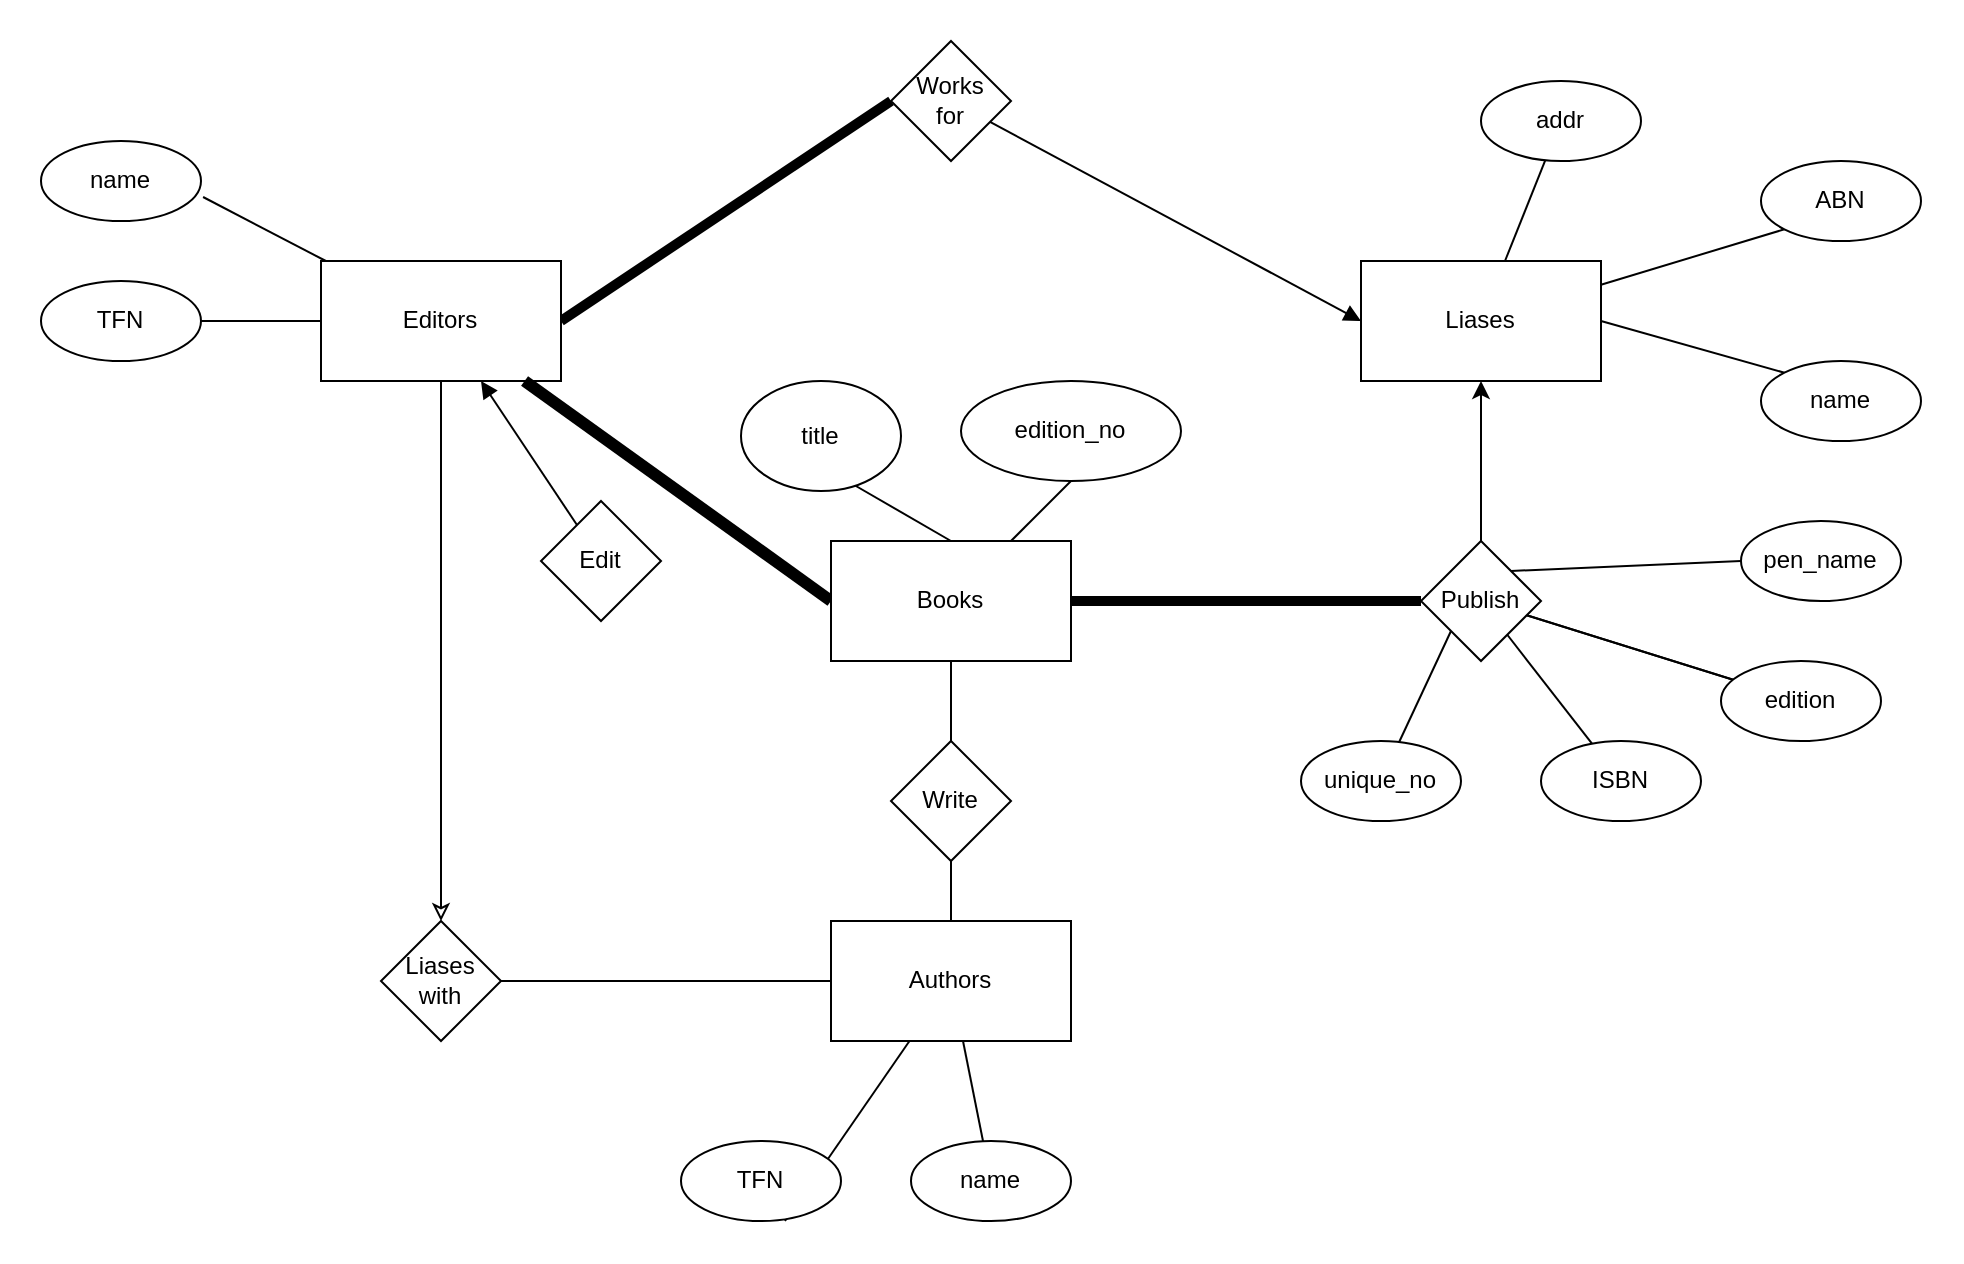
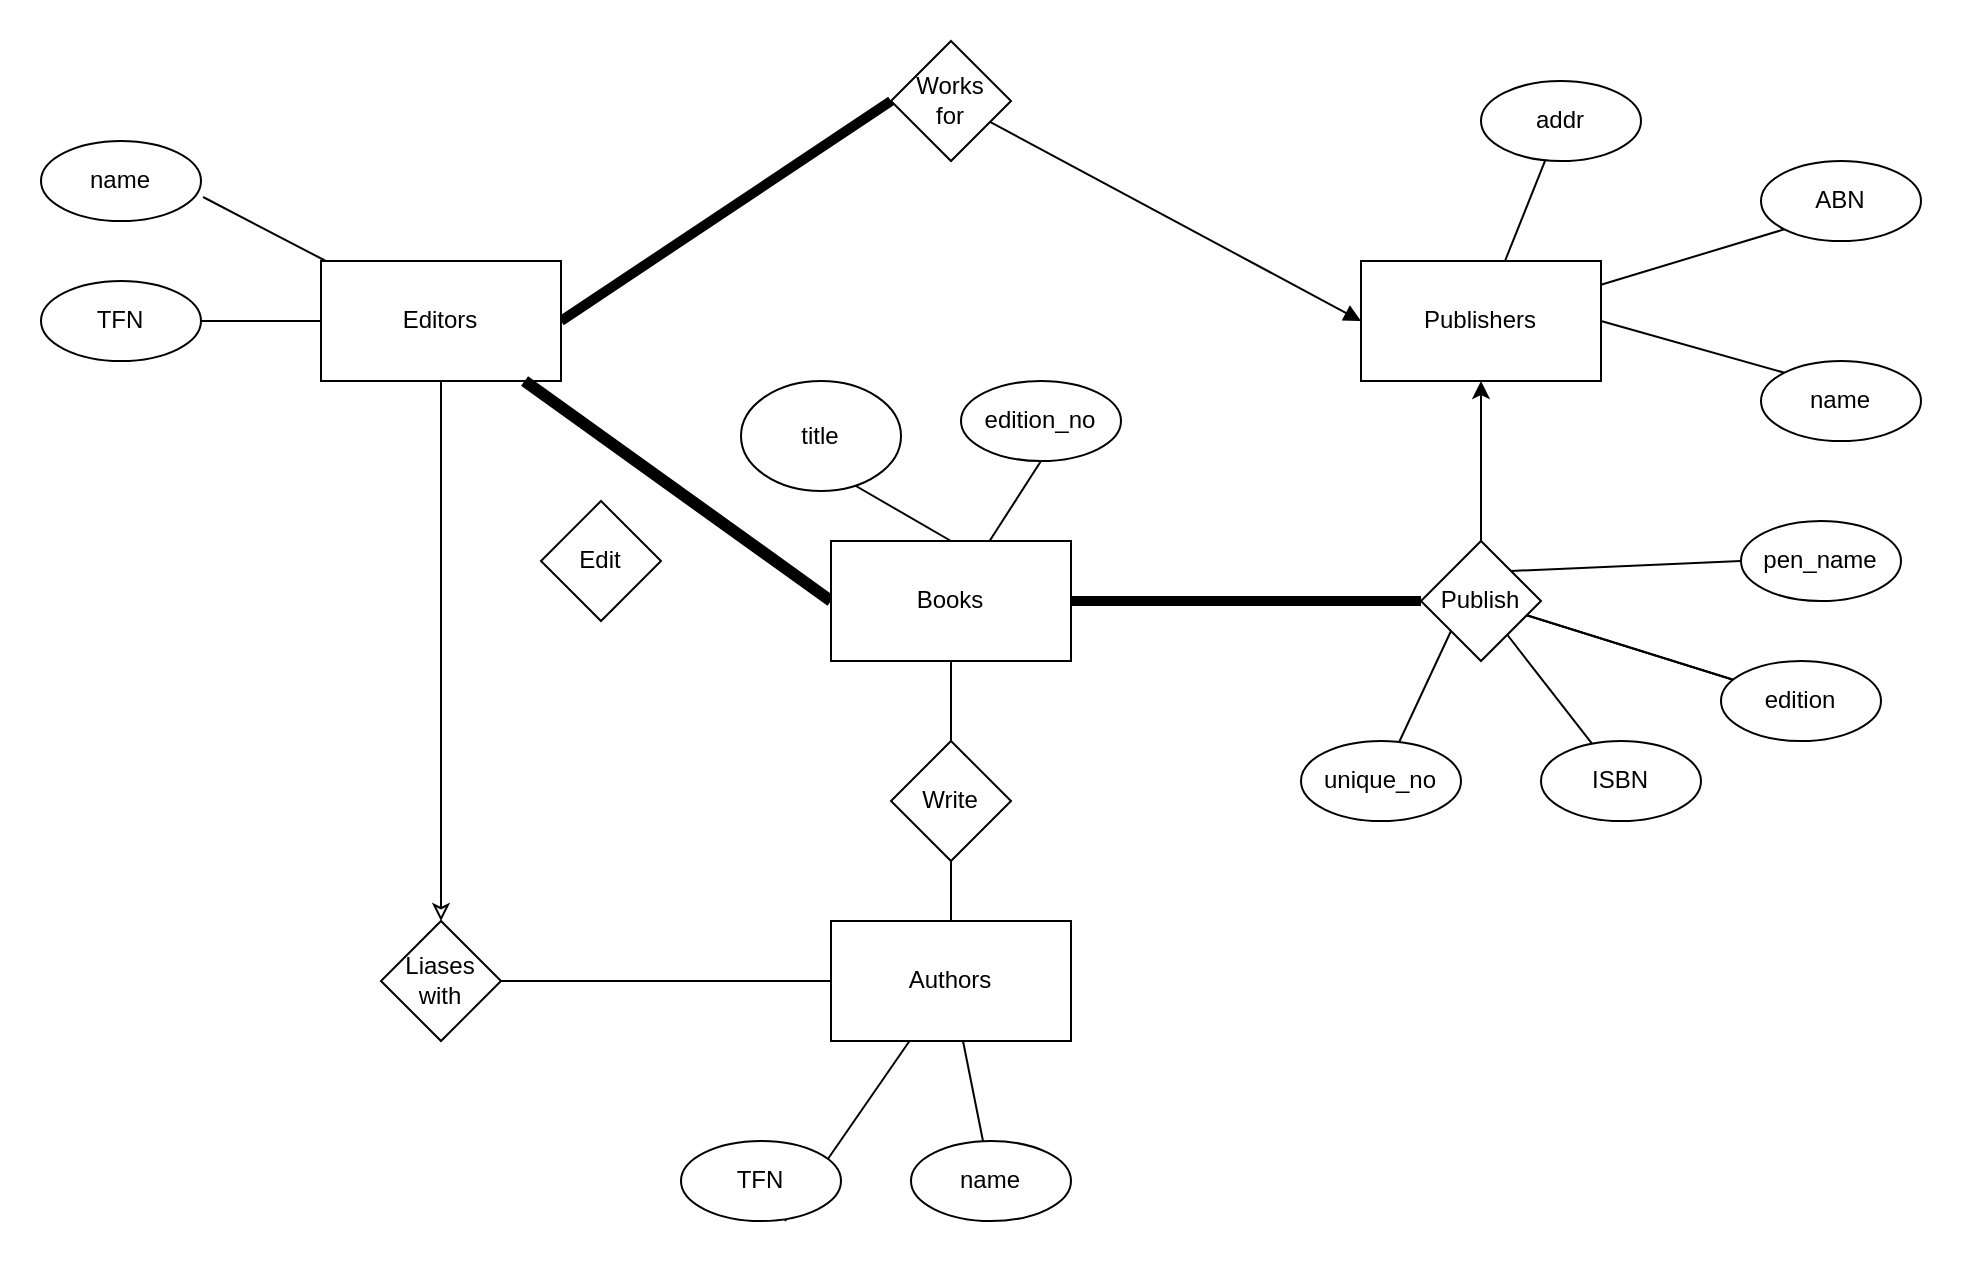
(1481, 321) -> (1481, 321)
(1071, 431) -> (1041, 421)
(534, 460) -> none
